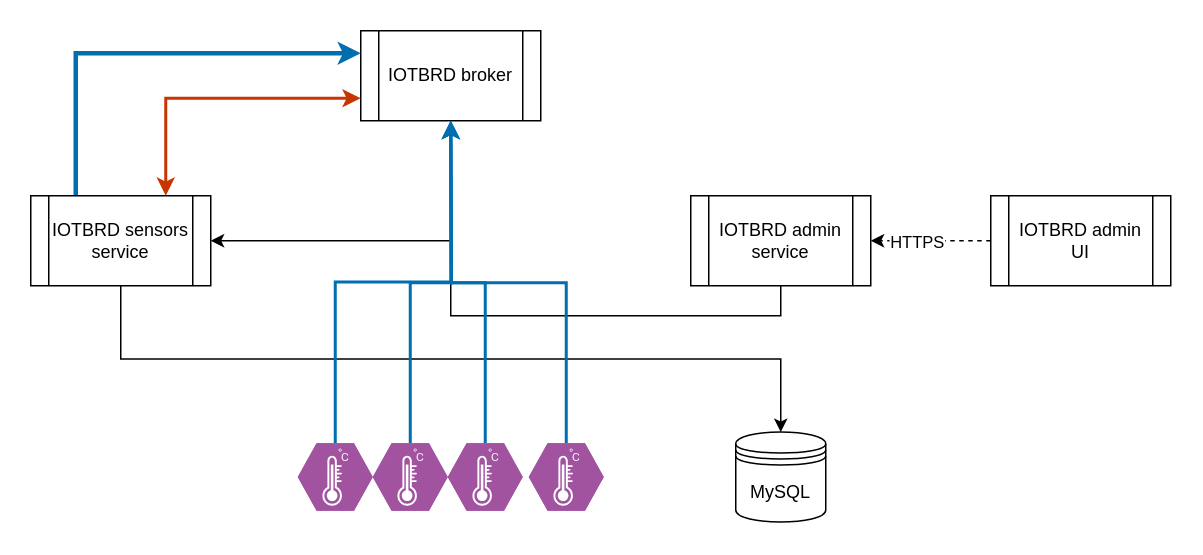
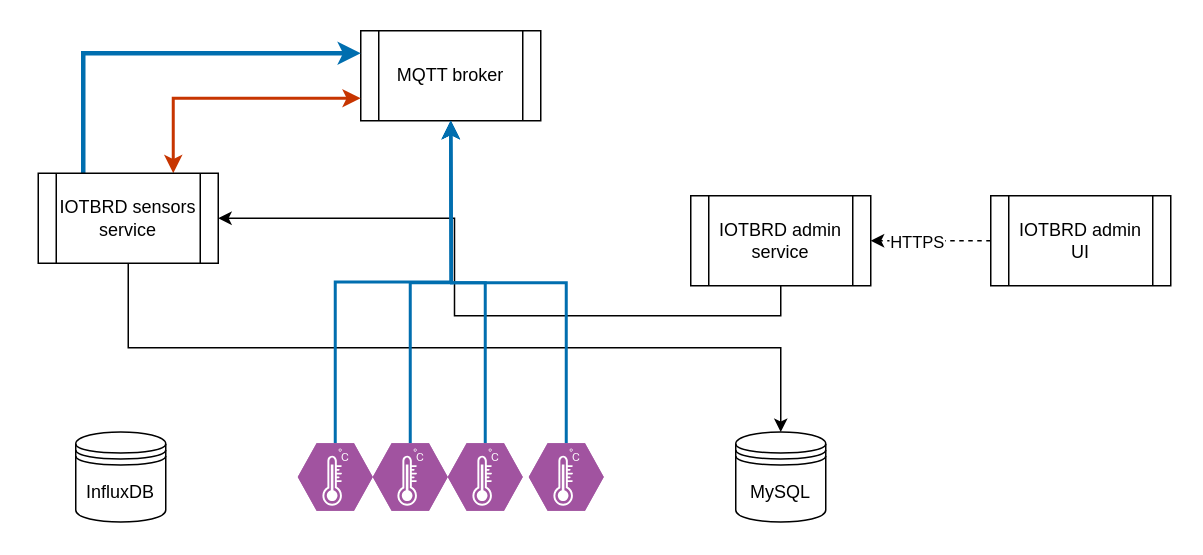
(451, 76) -> (451, 76)
(121, 241) -> (128, 218)
none -> (121, 477)
